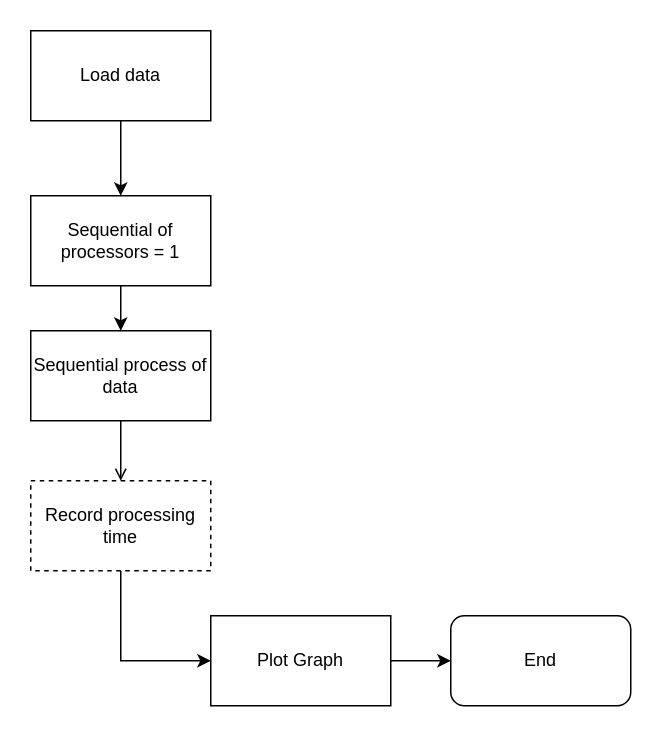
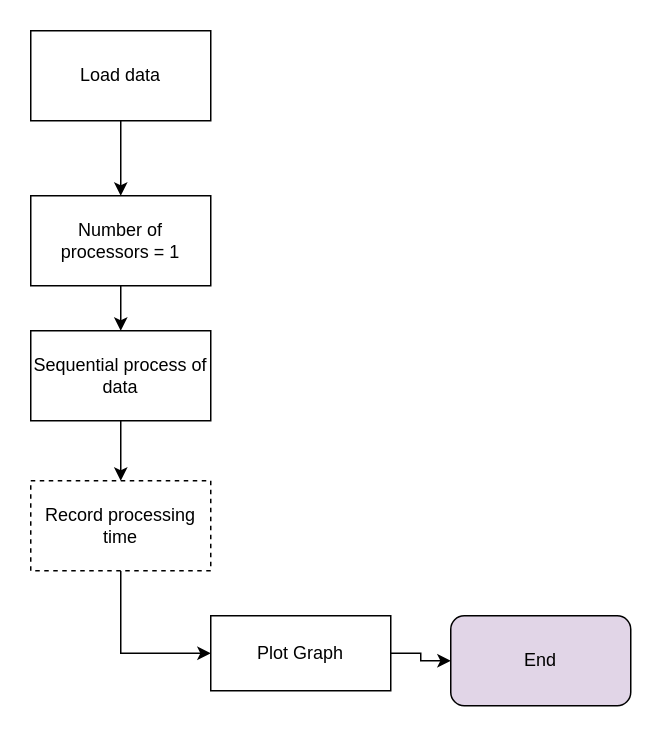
(121, 241) -> (121, 241)
(121, 471) -> (121, 469)
(301, 661) -> (301, 653)
(541, 661) -> (541, 661)
